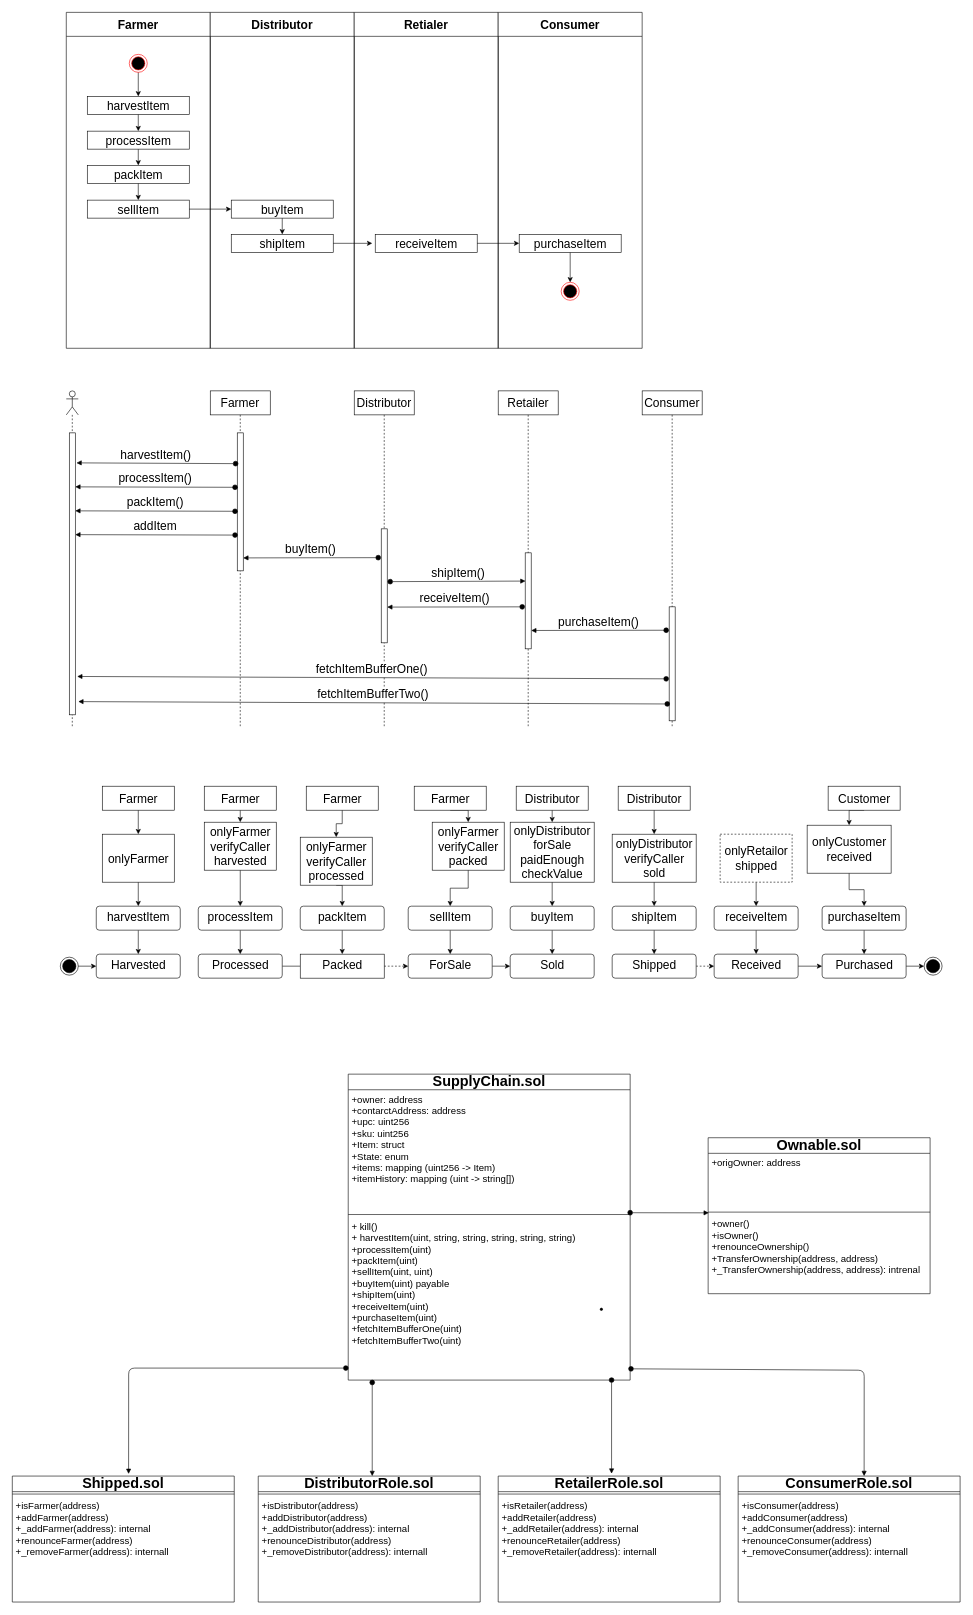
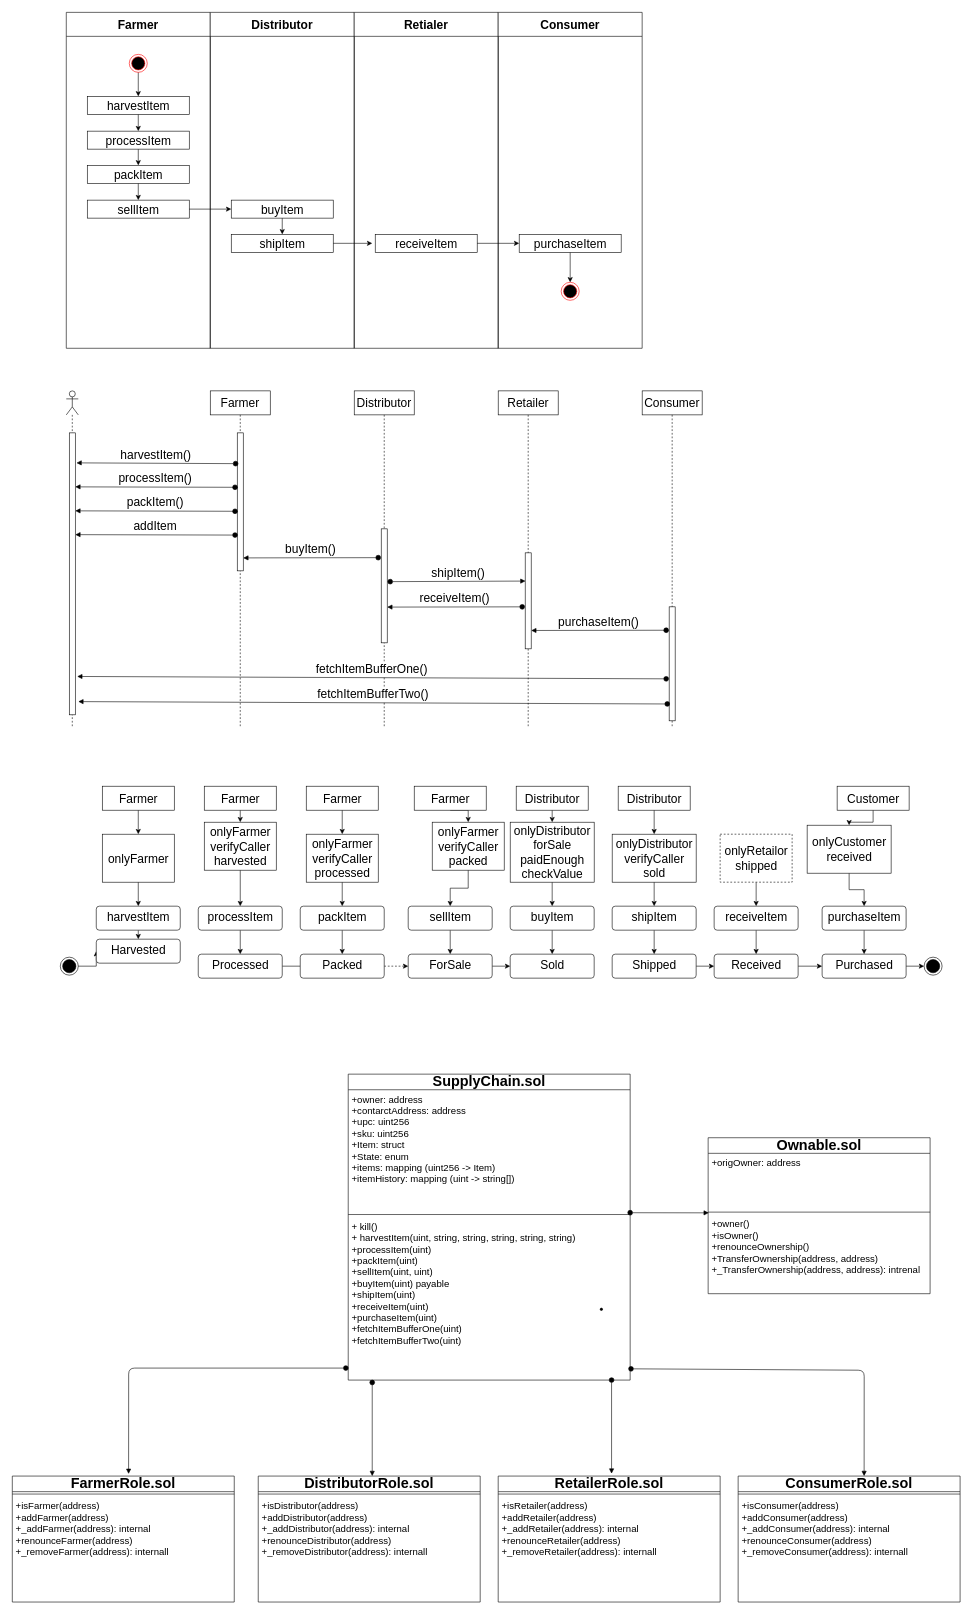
(864, 798) -> (873, 798)
(336, 861) -> (342, 858)
(138, 966) -> (138, 951)
(342, 966) -> (342, 966)
(703, 966) -> (703, 966)
(123, 1484) -> (123, 1484)
